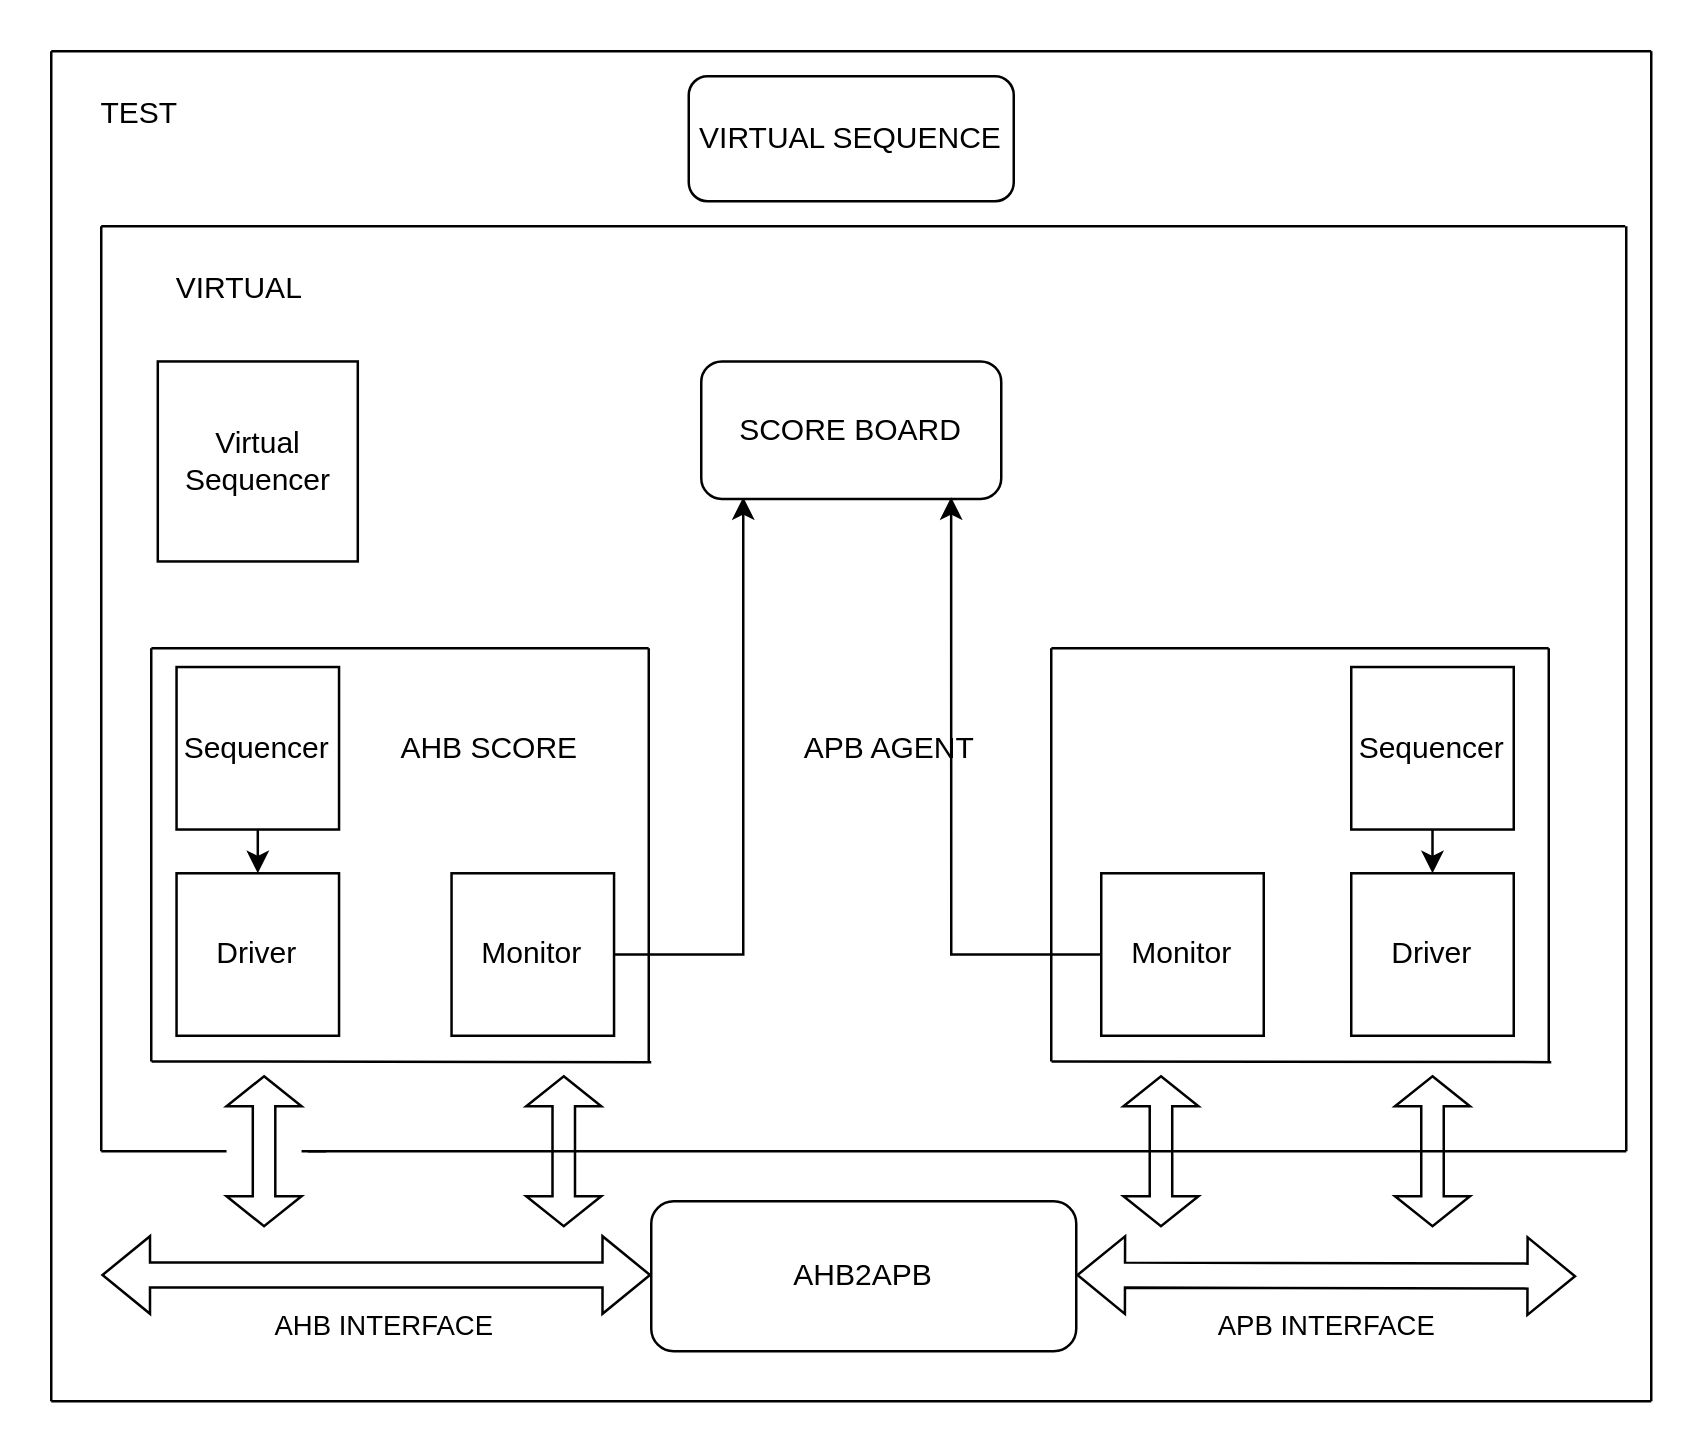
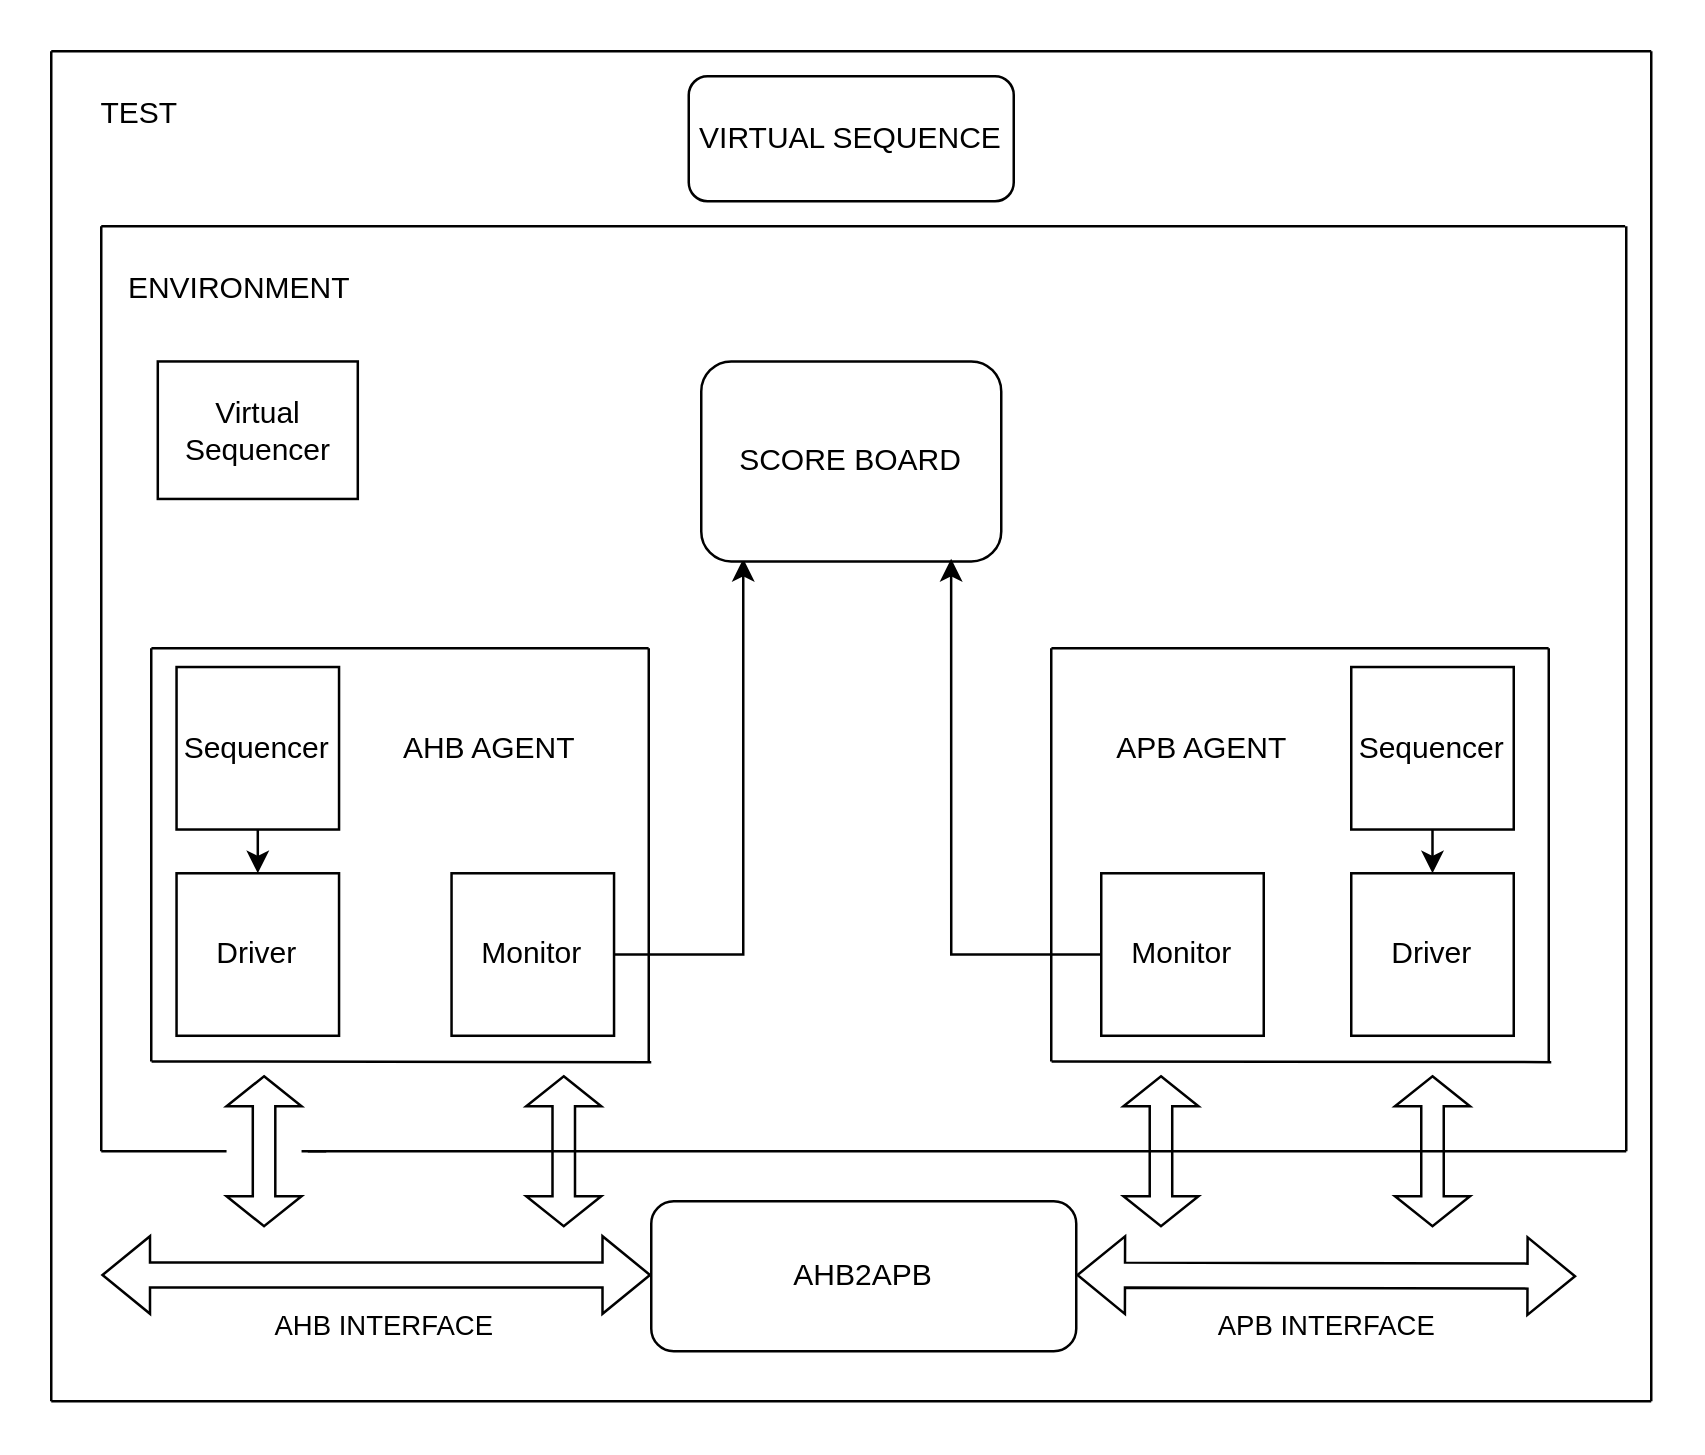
(240, 289) -> (240, 289)
(851, 430) -> (851, 461)
(258, 461) -> (258, 430)
(889, 748) -> (1201, 748)
(490, 749) -> (490, 749)
